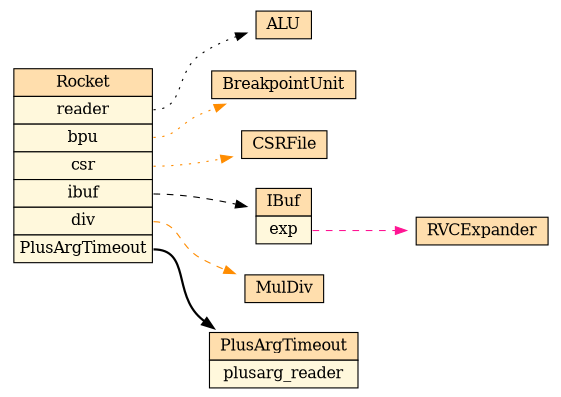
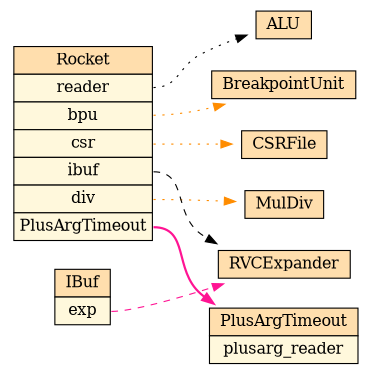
(195, 197) -> (184, 208)
(187, 247) -> (189, 200)
(182, 281) -> (182, 258)
